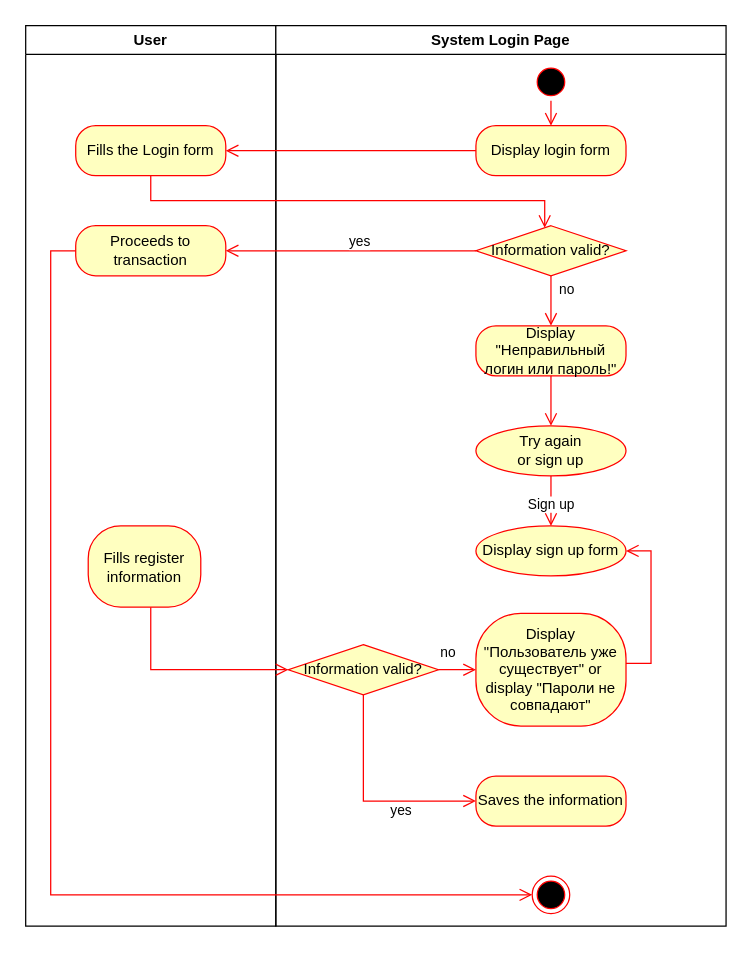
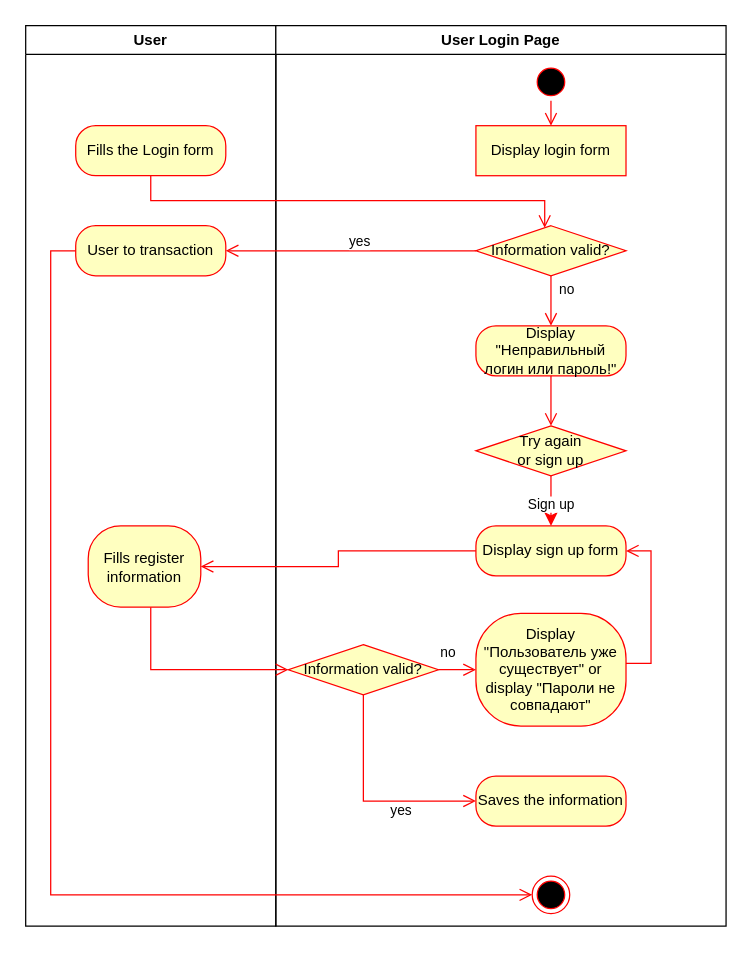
(501, 41) -> (501, 41)
(353, 151) -> none
(551, 151) -> (551, 151)
(151, 251) -> (151, 251)
(551, 451) -> (551, 451)
(551, 516) -> (551, 514)
(551, 551) -> (551, 551)
none -> (338, 557)
